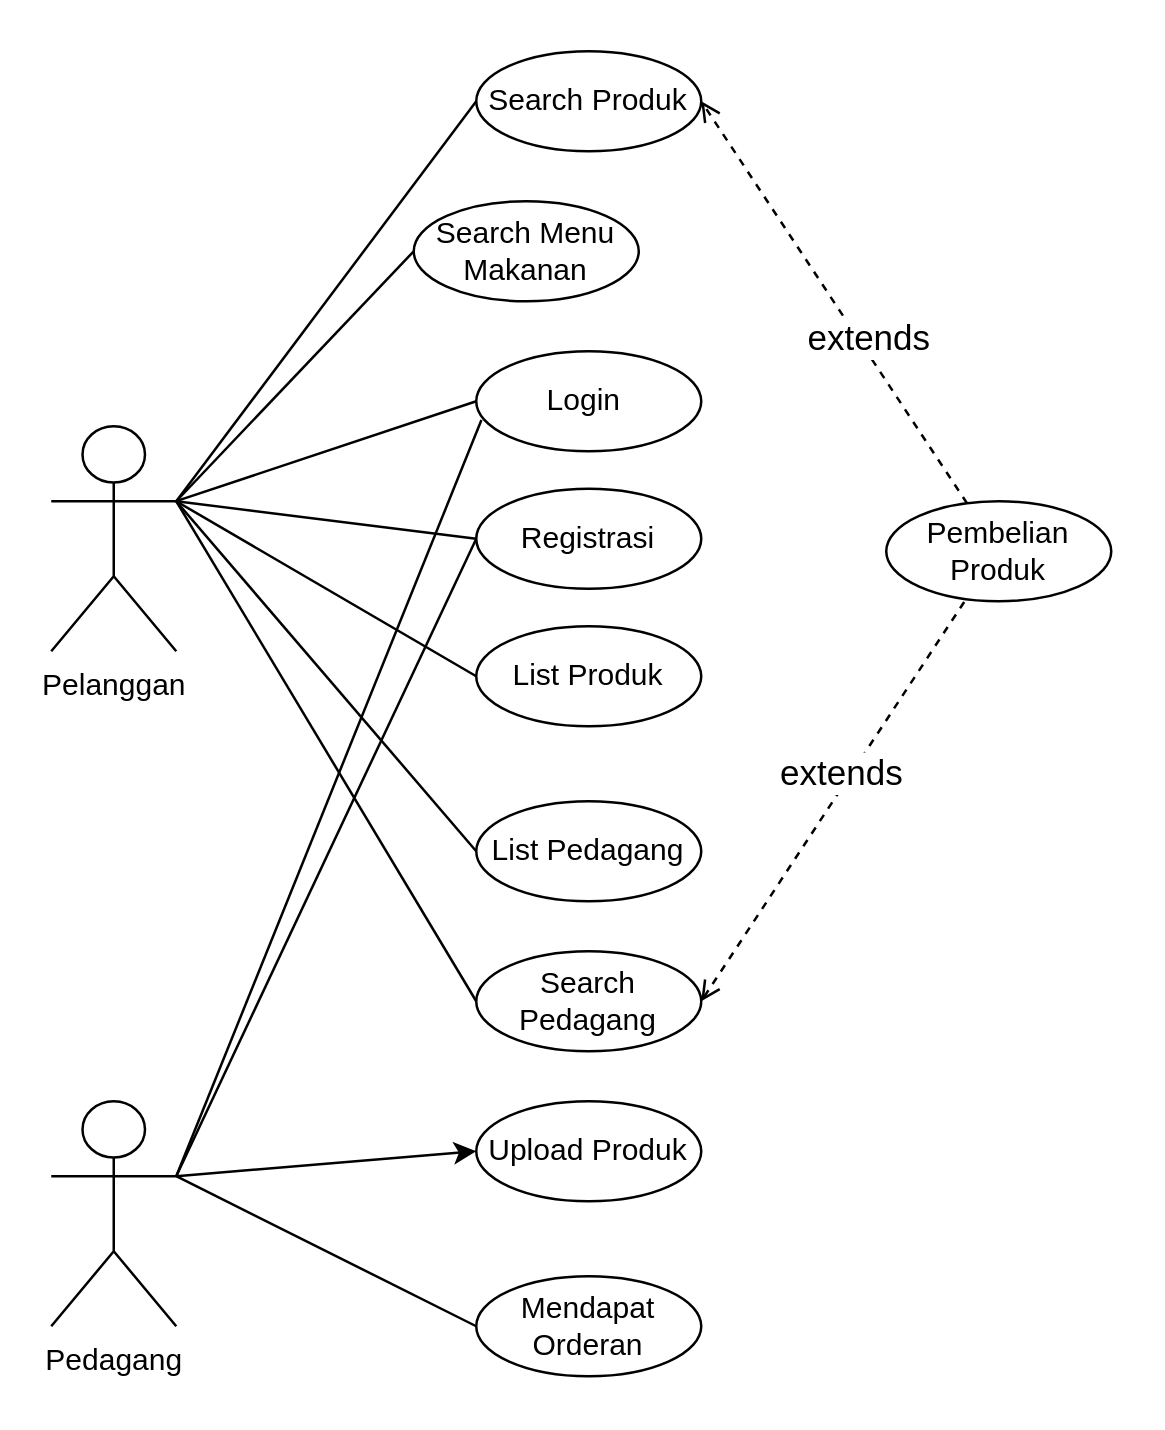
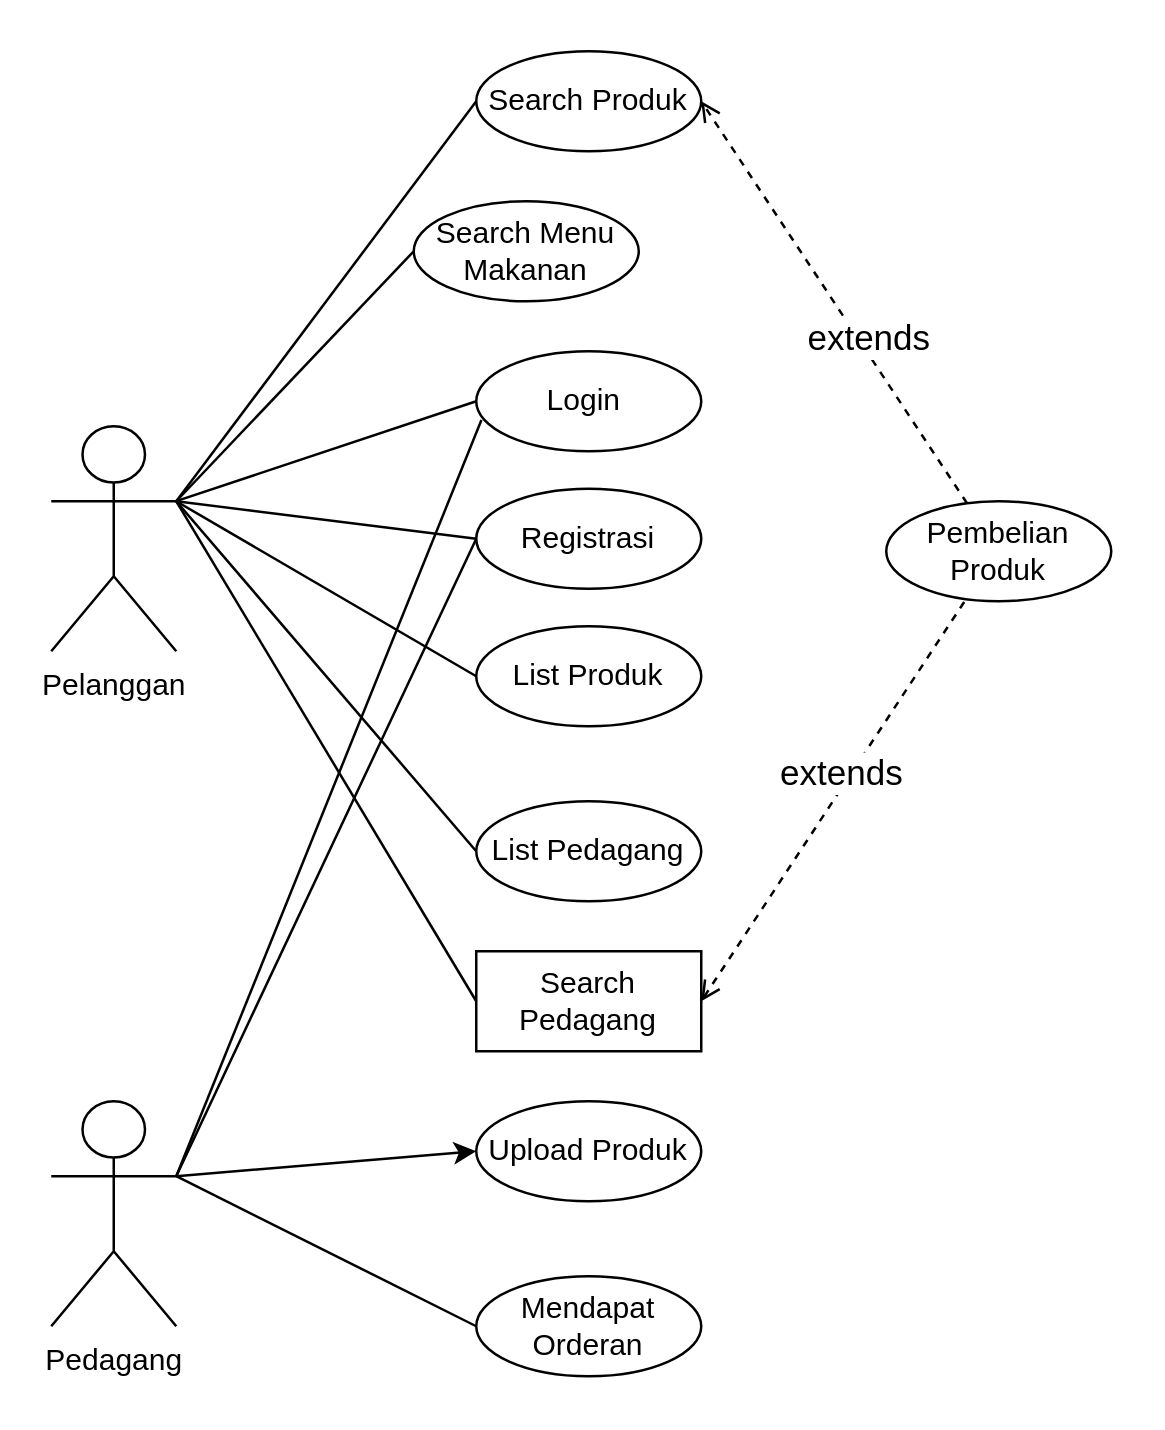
(589, 1001) -> (589, 1001)
